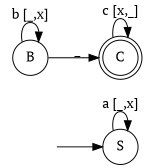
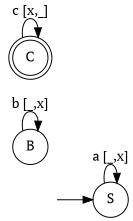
(69, 58) -> none
